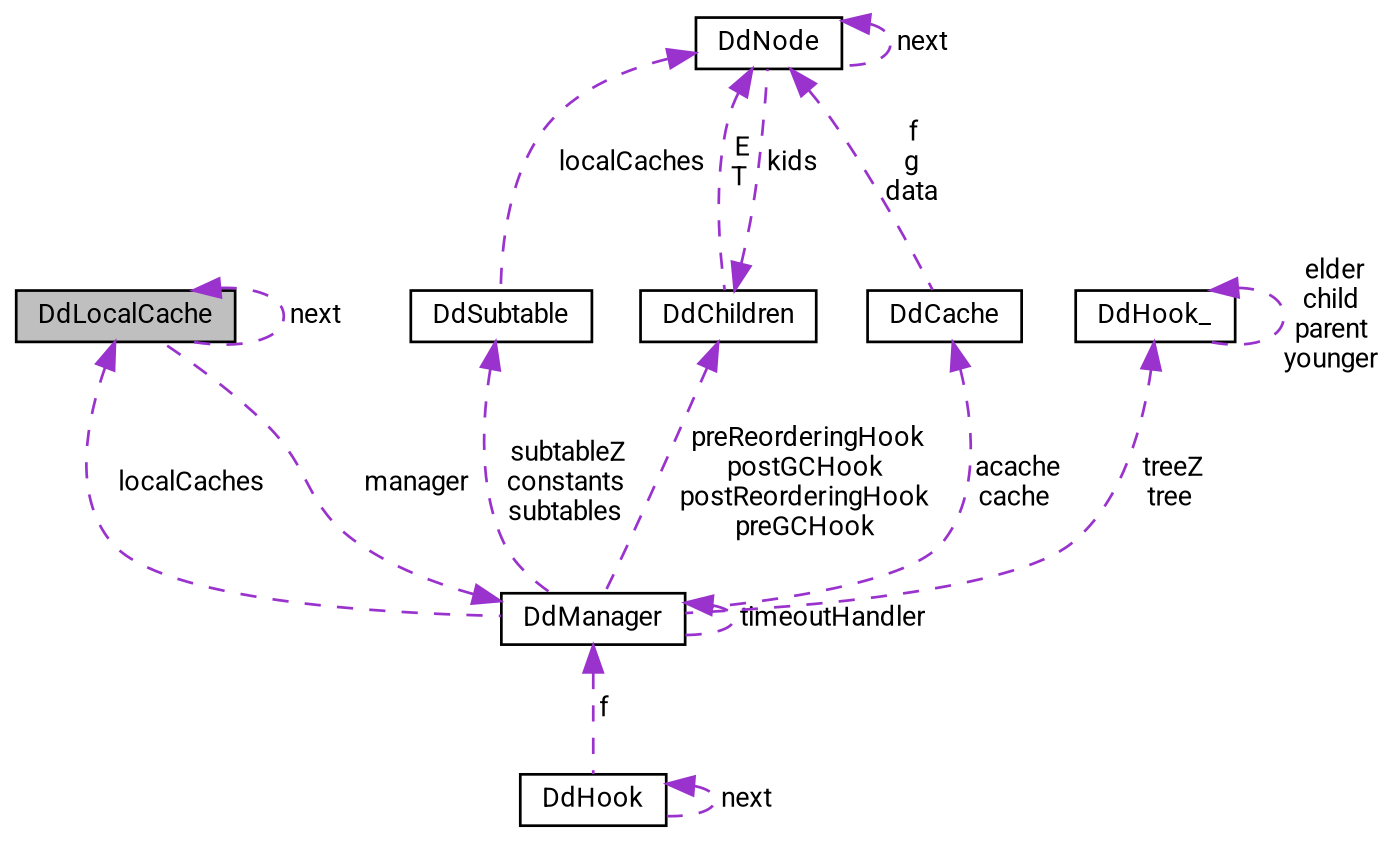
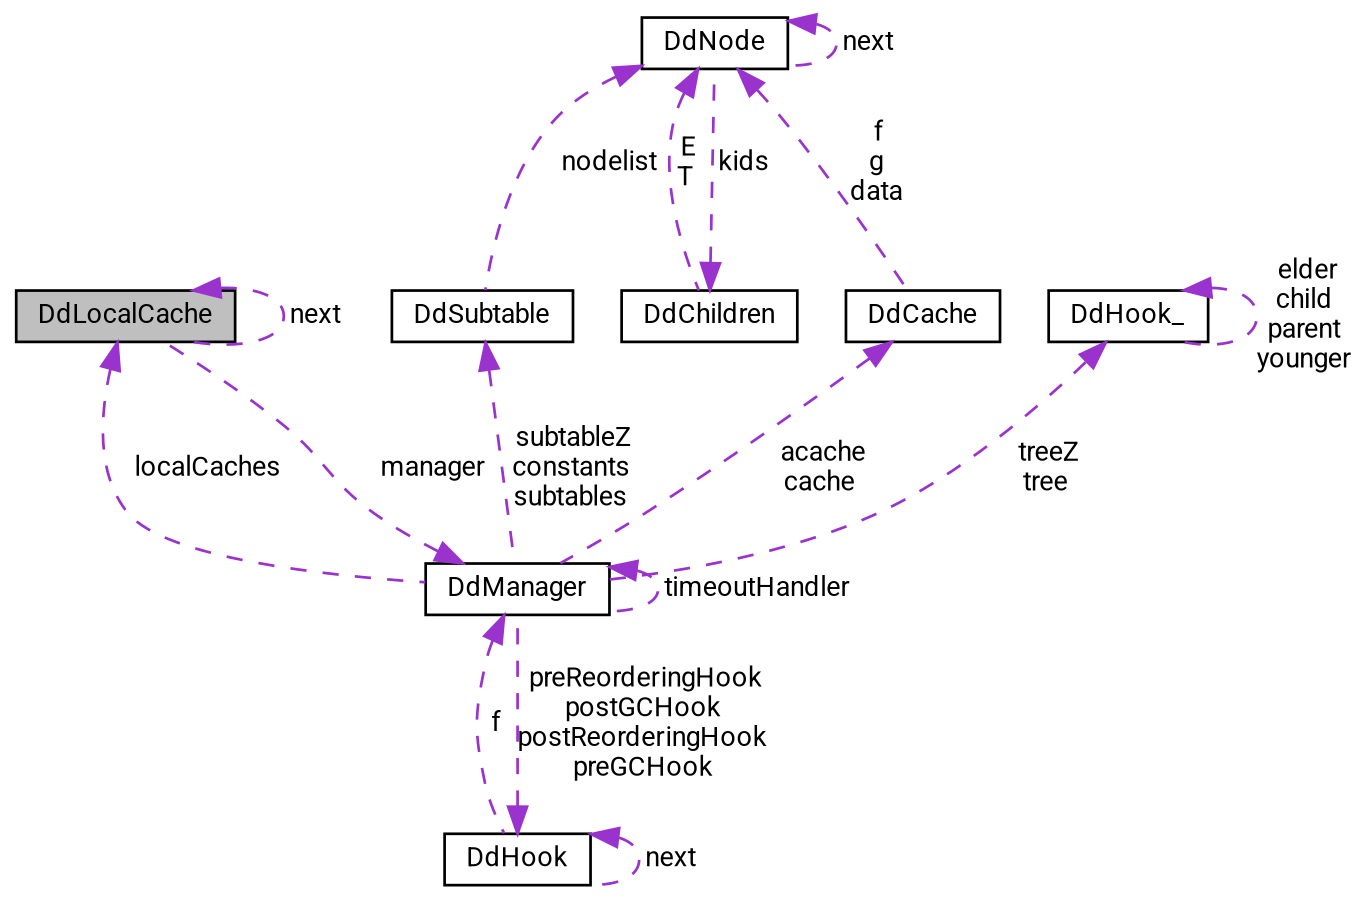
(630, 164) -> (607, 164)
(657, 480) -> (518, 711)
